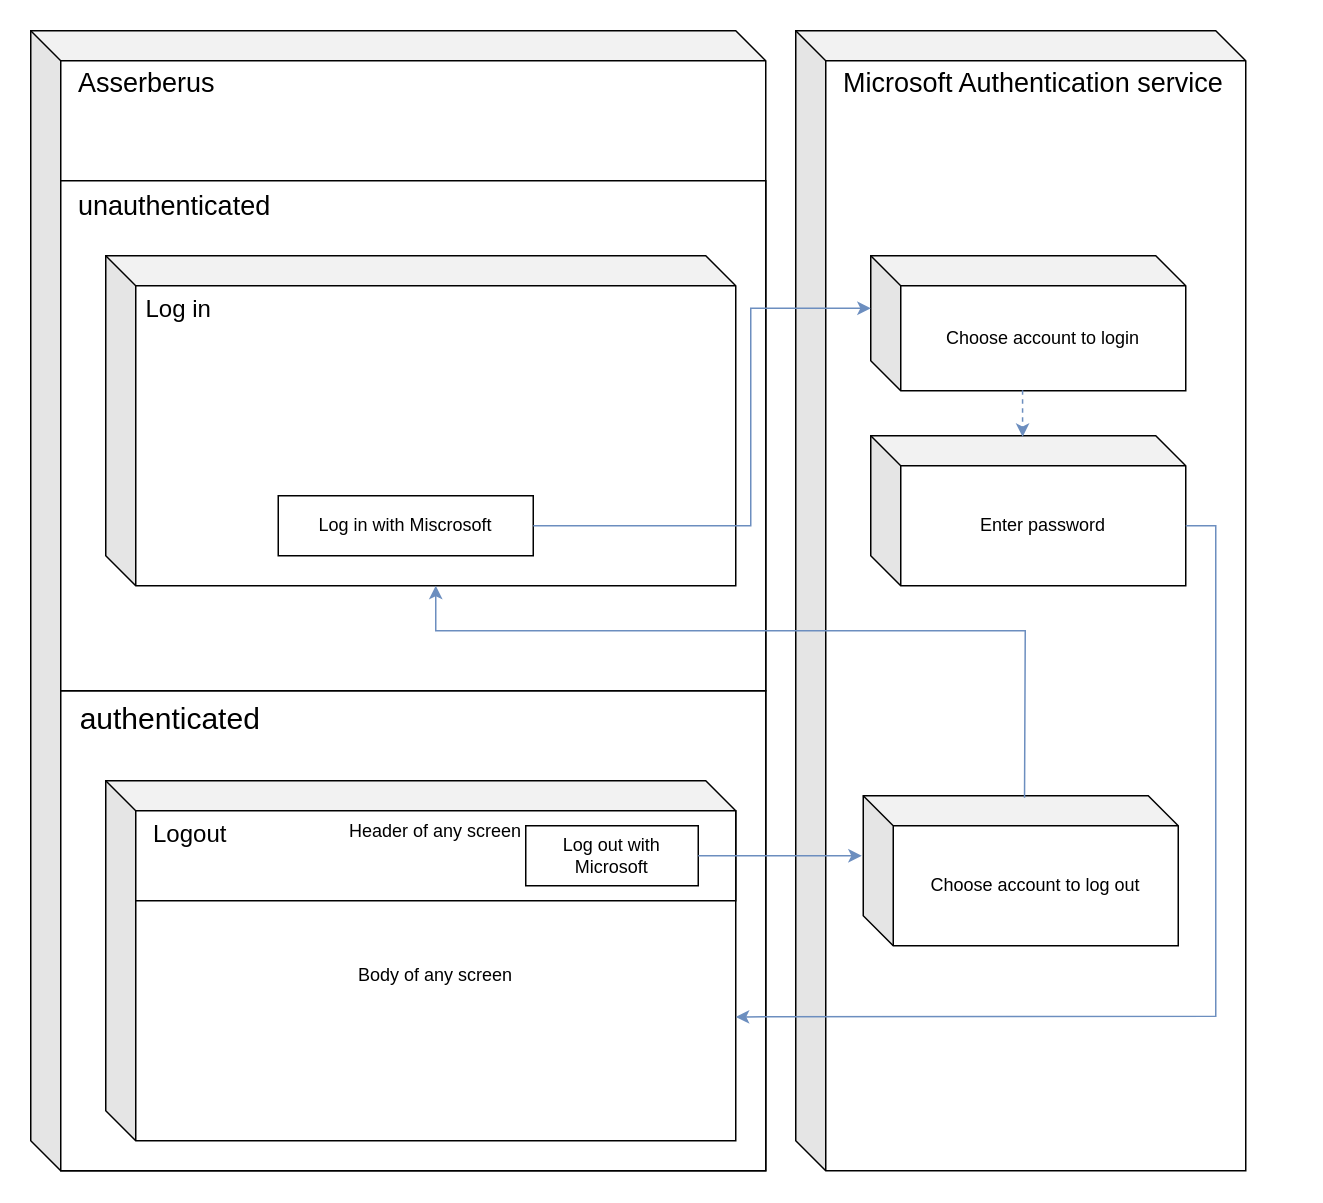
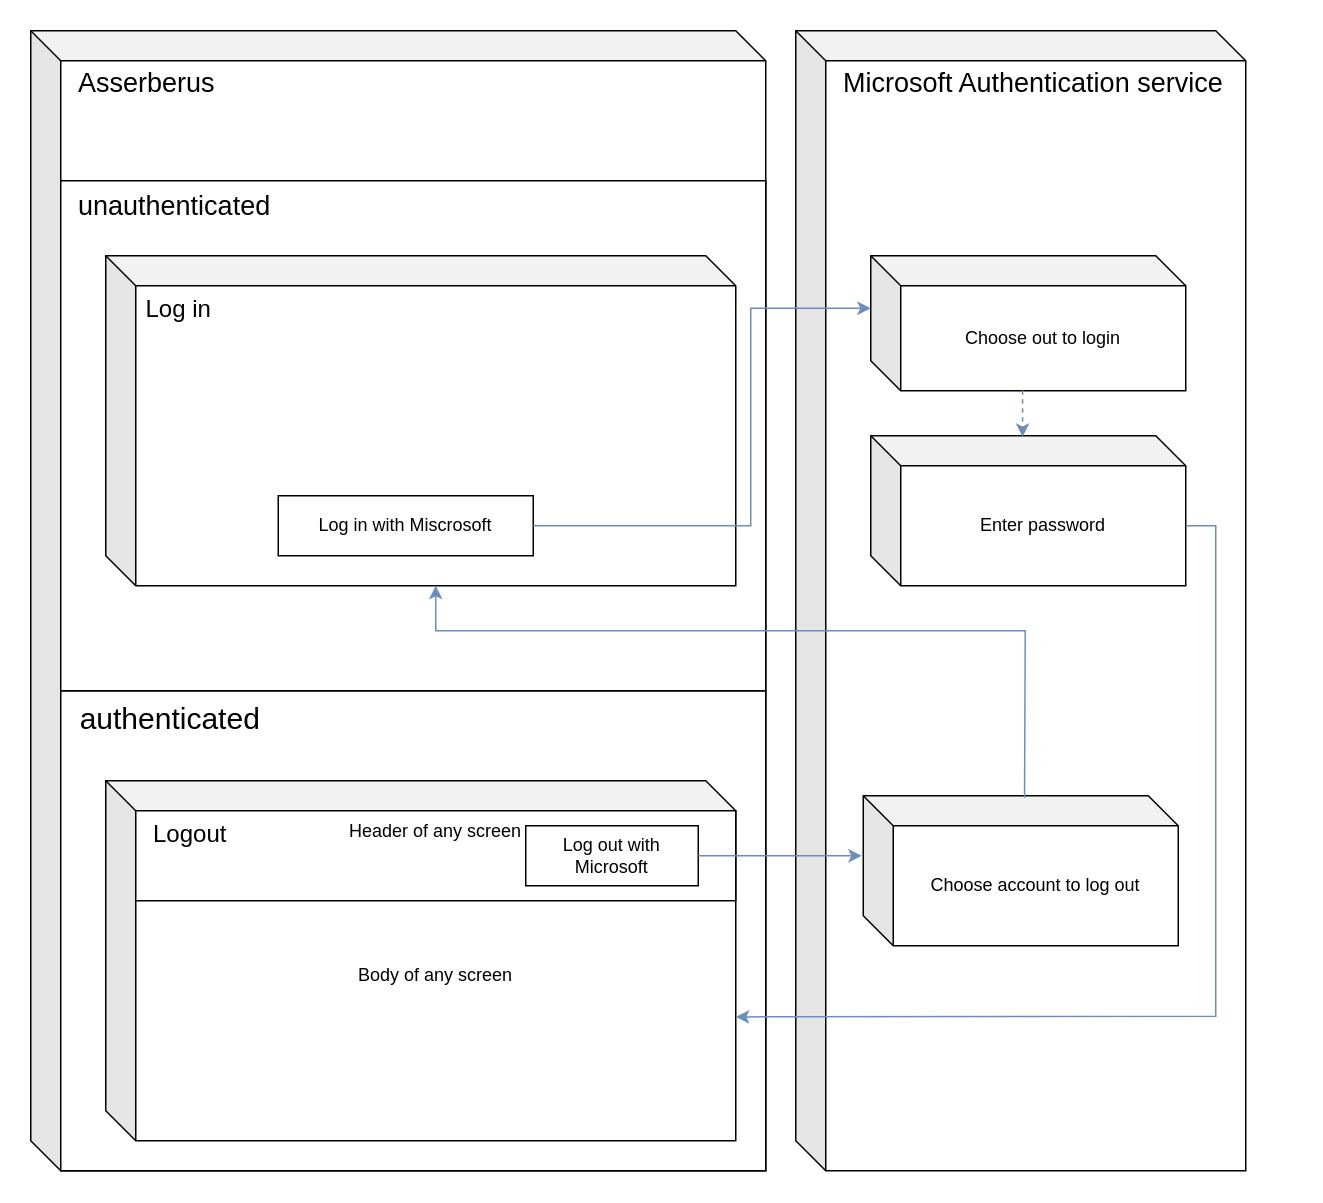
(1043, 338) -> (1043, 338)
